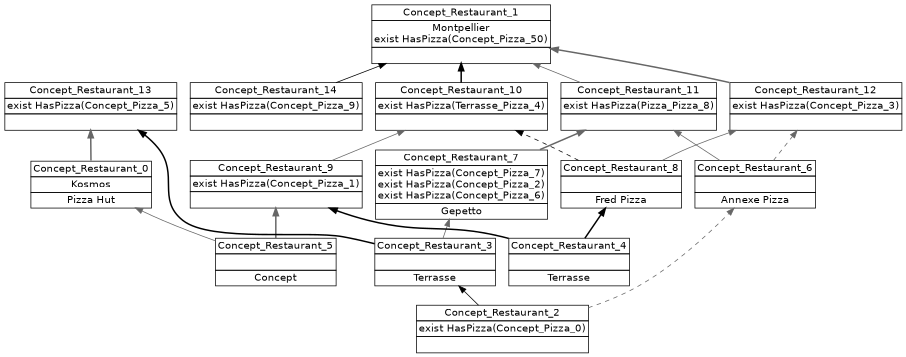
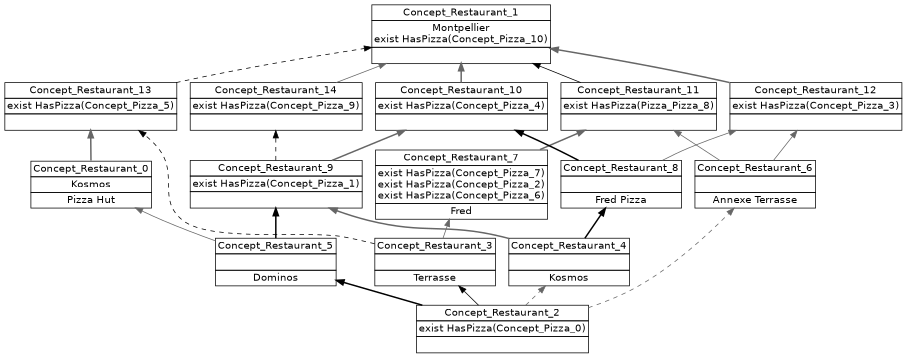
(461, 39) -> (461, 39)
none -> (270, 64)
(358, 74) -> (358, 74)
(560, 74) -> (560, 74)
(461, 77) -> (461, 77)
(462, 106) -> (462, 106)
(365, 147) -> (365, 147)
(783, 148) -> (783, 148)
none -> (276, 149)
(555, 149) -> (555, 149)
(755, 200) -> (755, 200)
(462, 211) -> (462, 211)
(276, 227) -> (276, 227)
(422, 228) -> (422, 228)
(229, 233) -> (229, 233)
(276, 278) -> (276, 278)
(569, 278) -> (569, 278)
none -> (383, 294)
none -> (533, 298)
